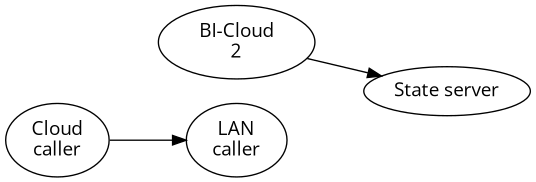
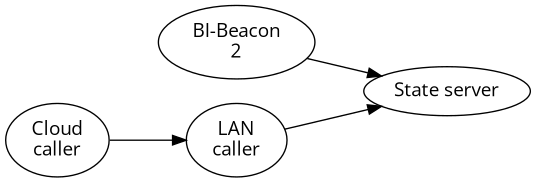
(237, 42) -> (237, 42)
none -> (326, 119)
